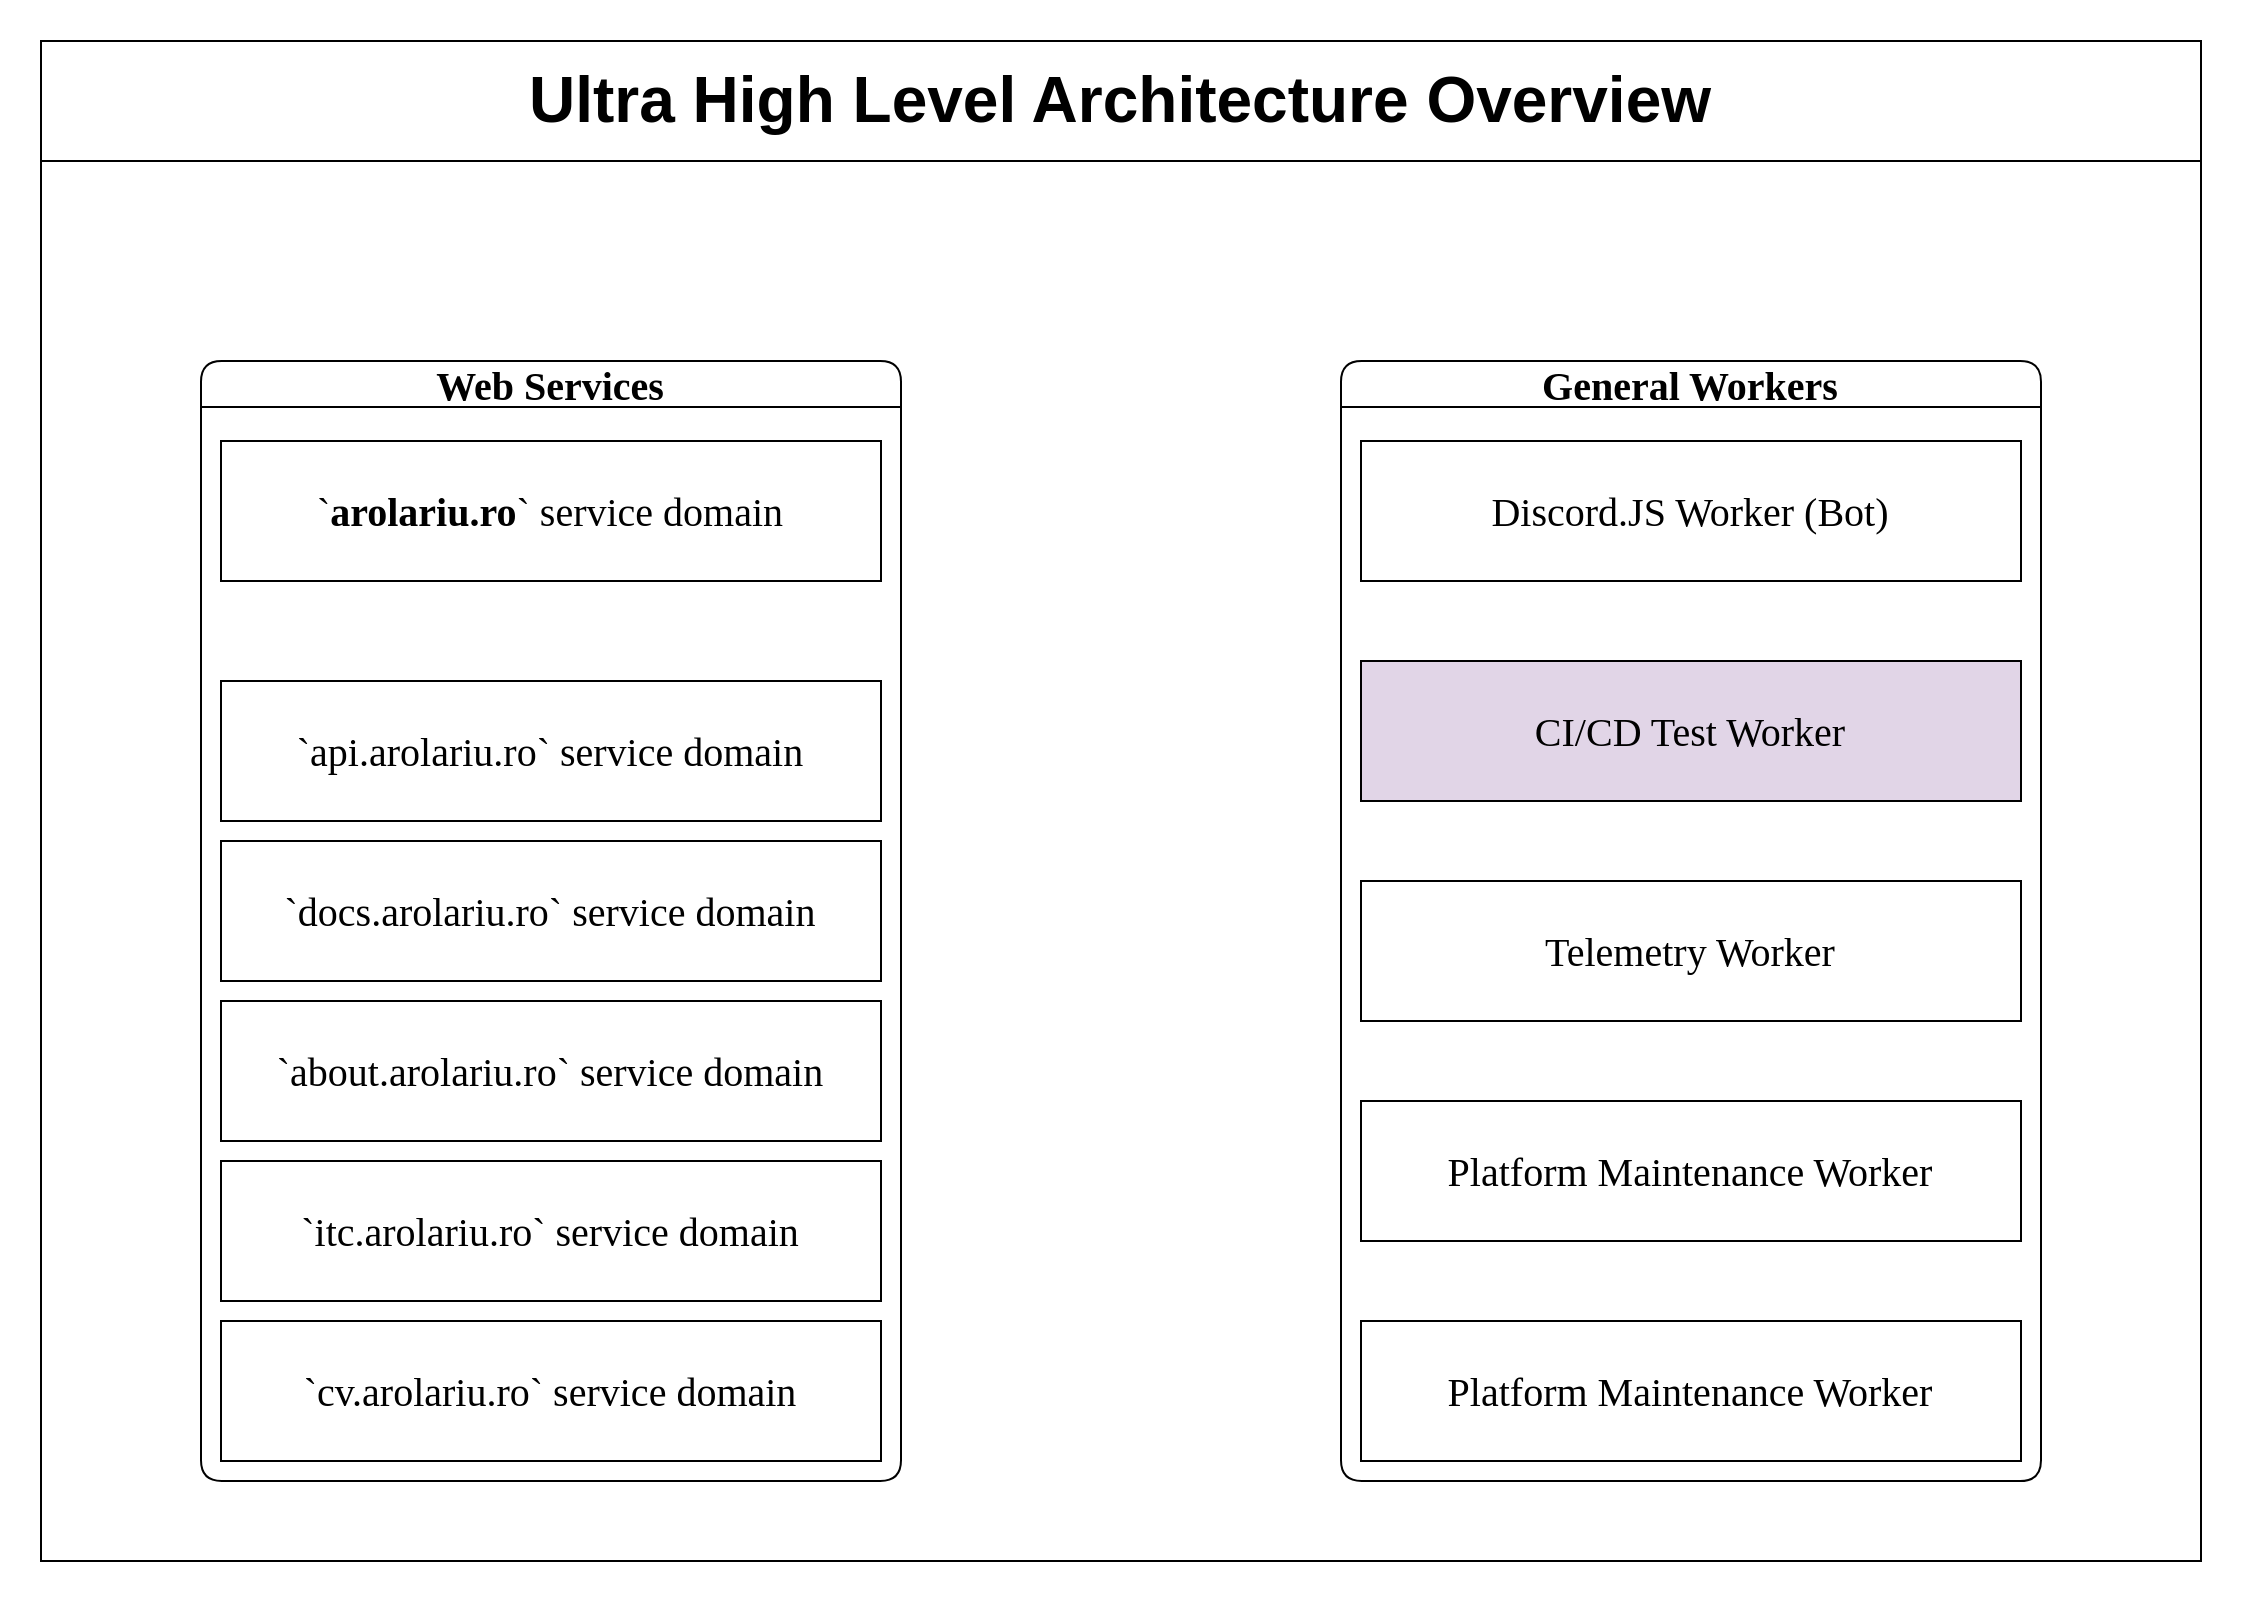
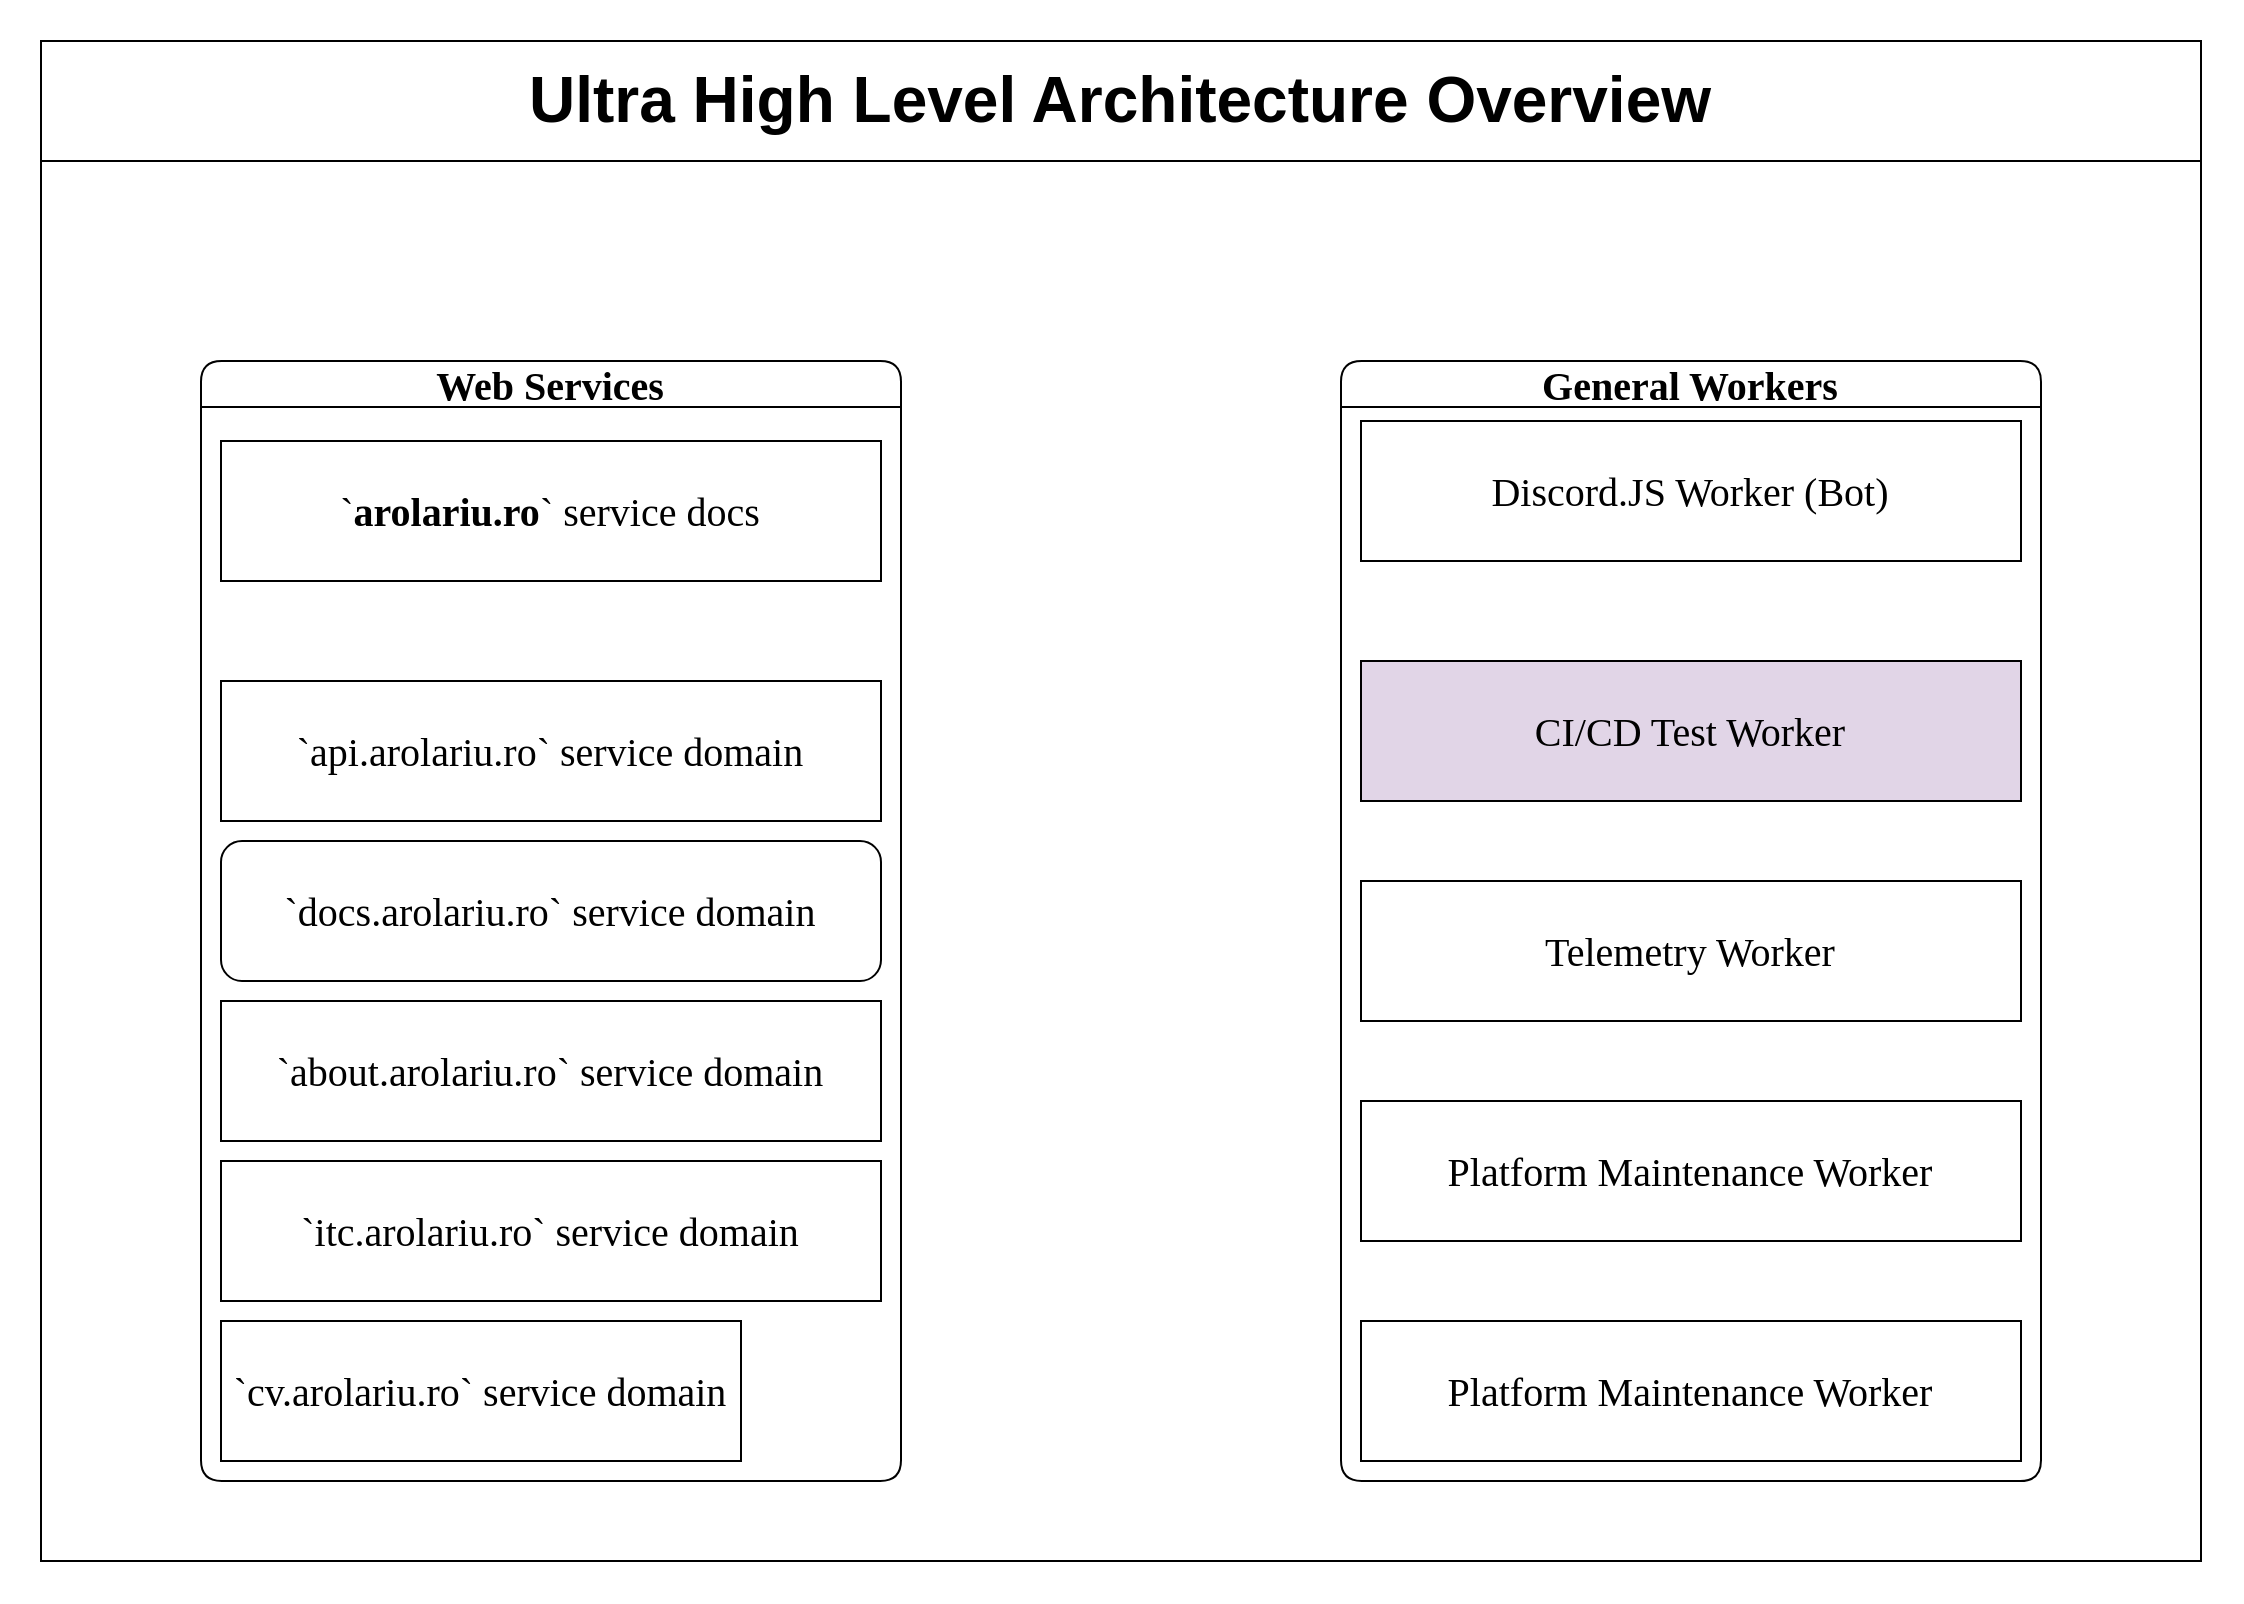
(551, 511) -> (551, 511)
(1691, 511) -> (1691, 491)
(551, 911) -> (551, 911)
(551, 1391) -> (481, 1391)
